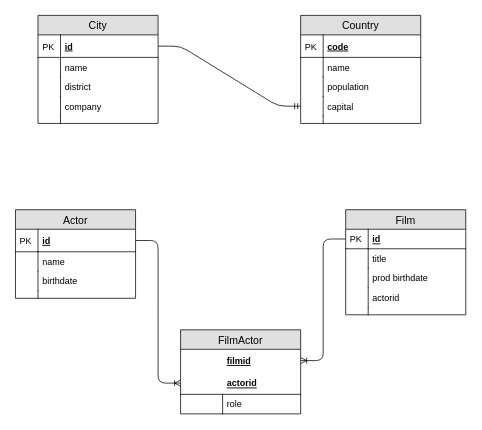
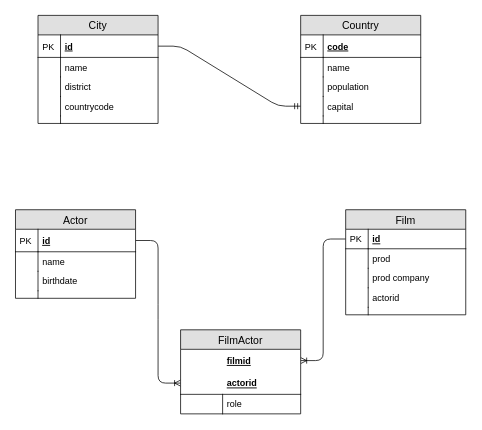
(82, 107) -> (92, 107)
(382, 259) -> (382, 259)
(405, 278) -> (401, 278)
